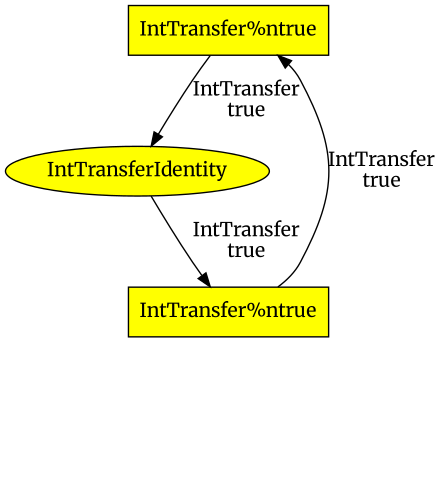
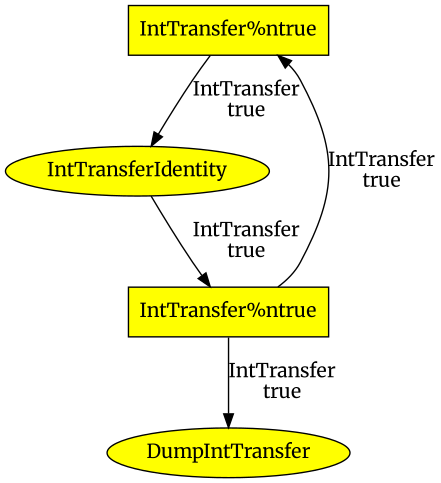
none -> (229, 453)
